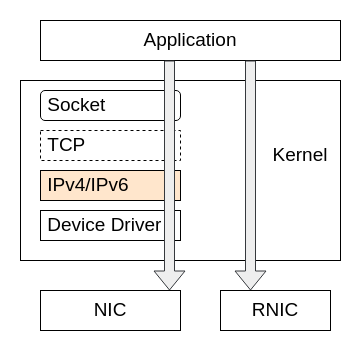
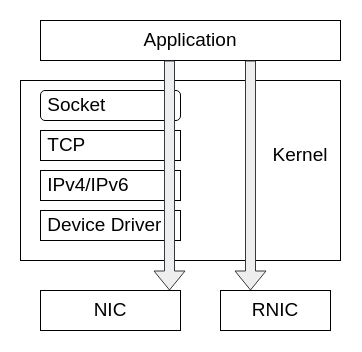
(111, 146) -> (111, 146)
(111, 186) -> (111, 186)
